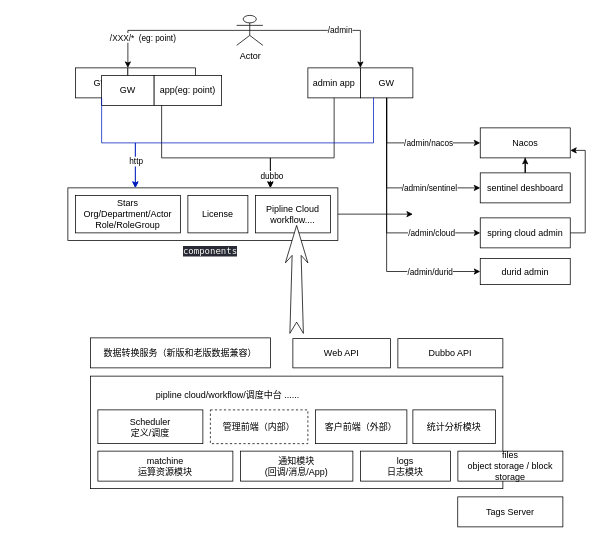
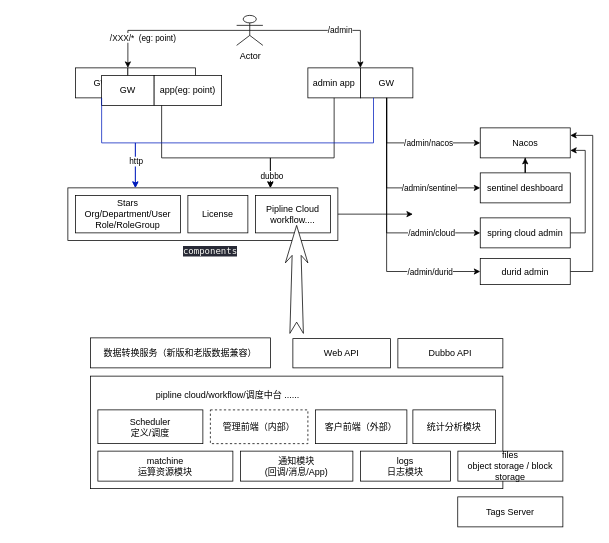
none -> (593, 206)
(128, 214) -> (128, 214)
